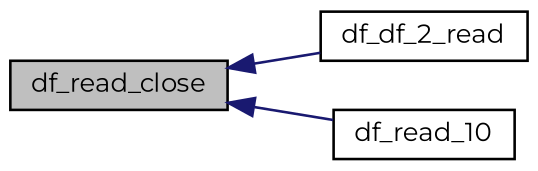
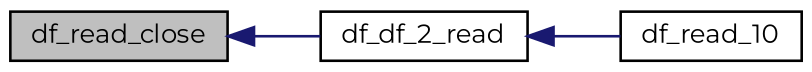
(294, 114) -> (587, 36)
